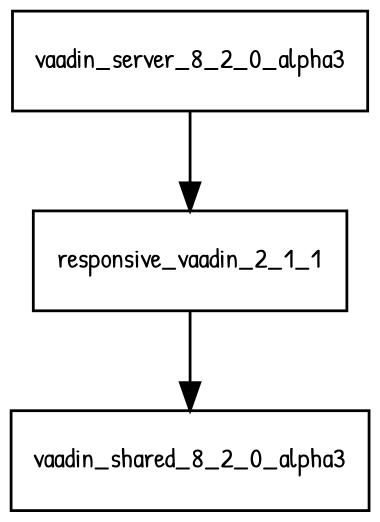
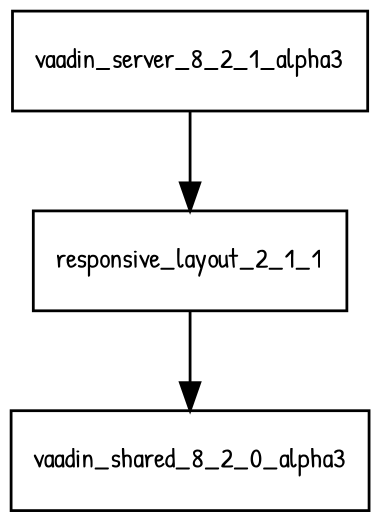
(190, 61) -> (190, 61)
(190, 261) -> (190, 261)
